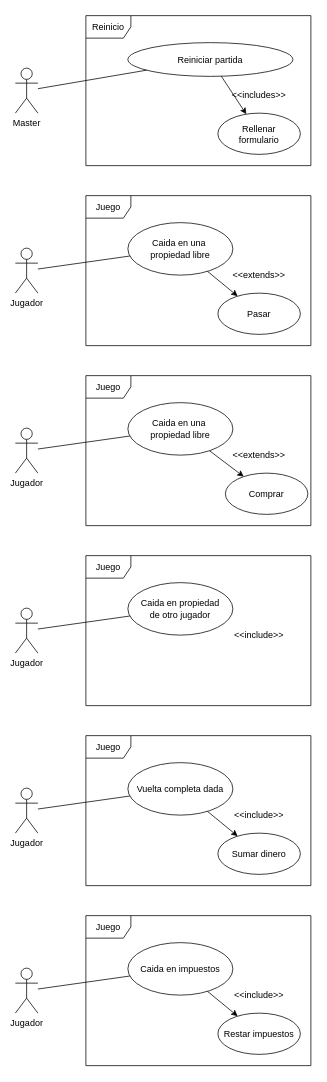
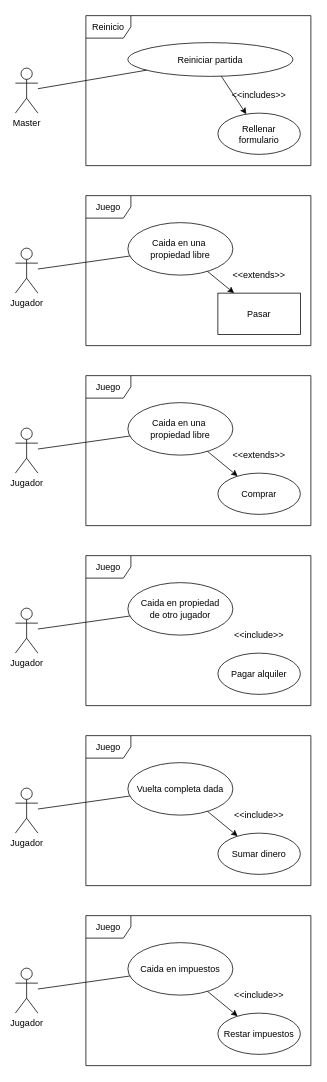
(259, 314) -> (259, 314)
(267, 494) -> (259, 494)
none -> (259, 674)
